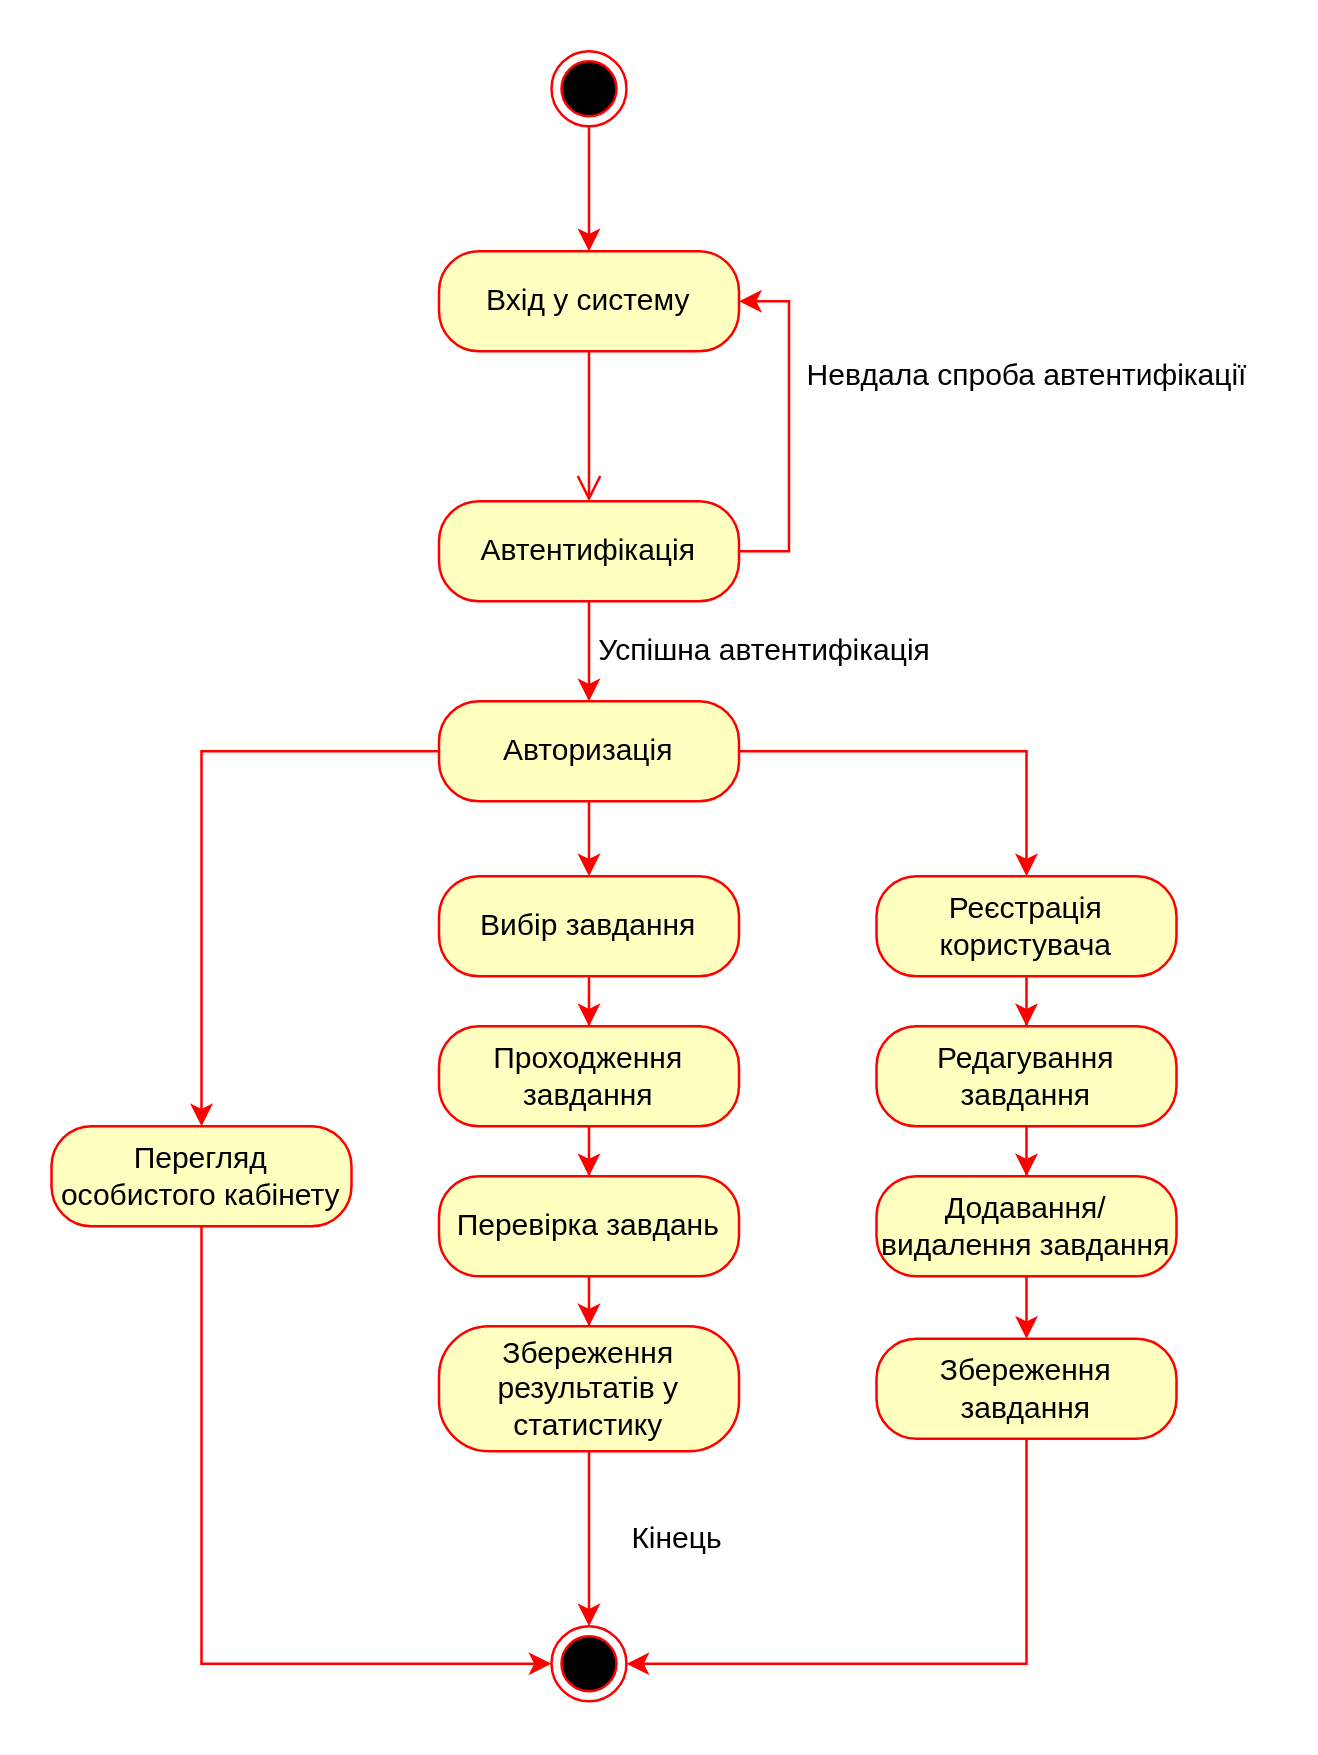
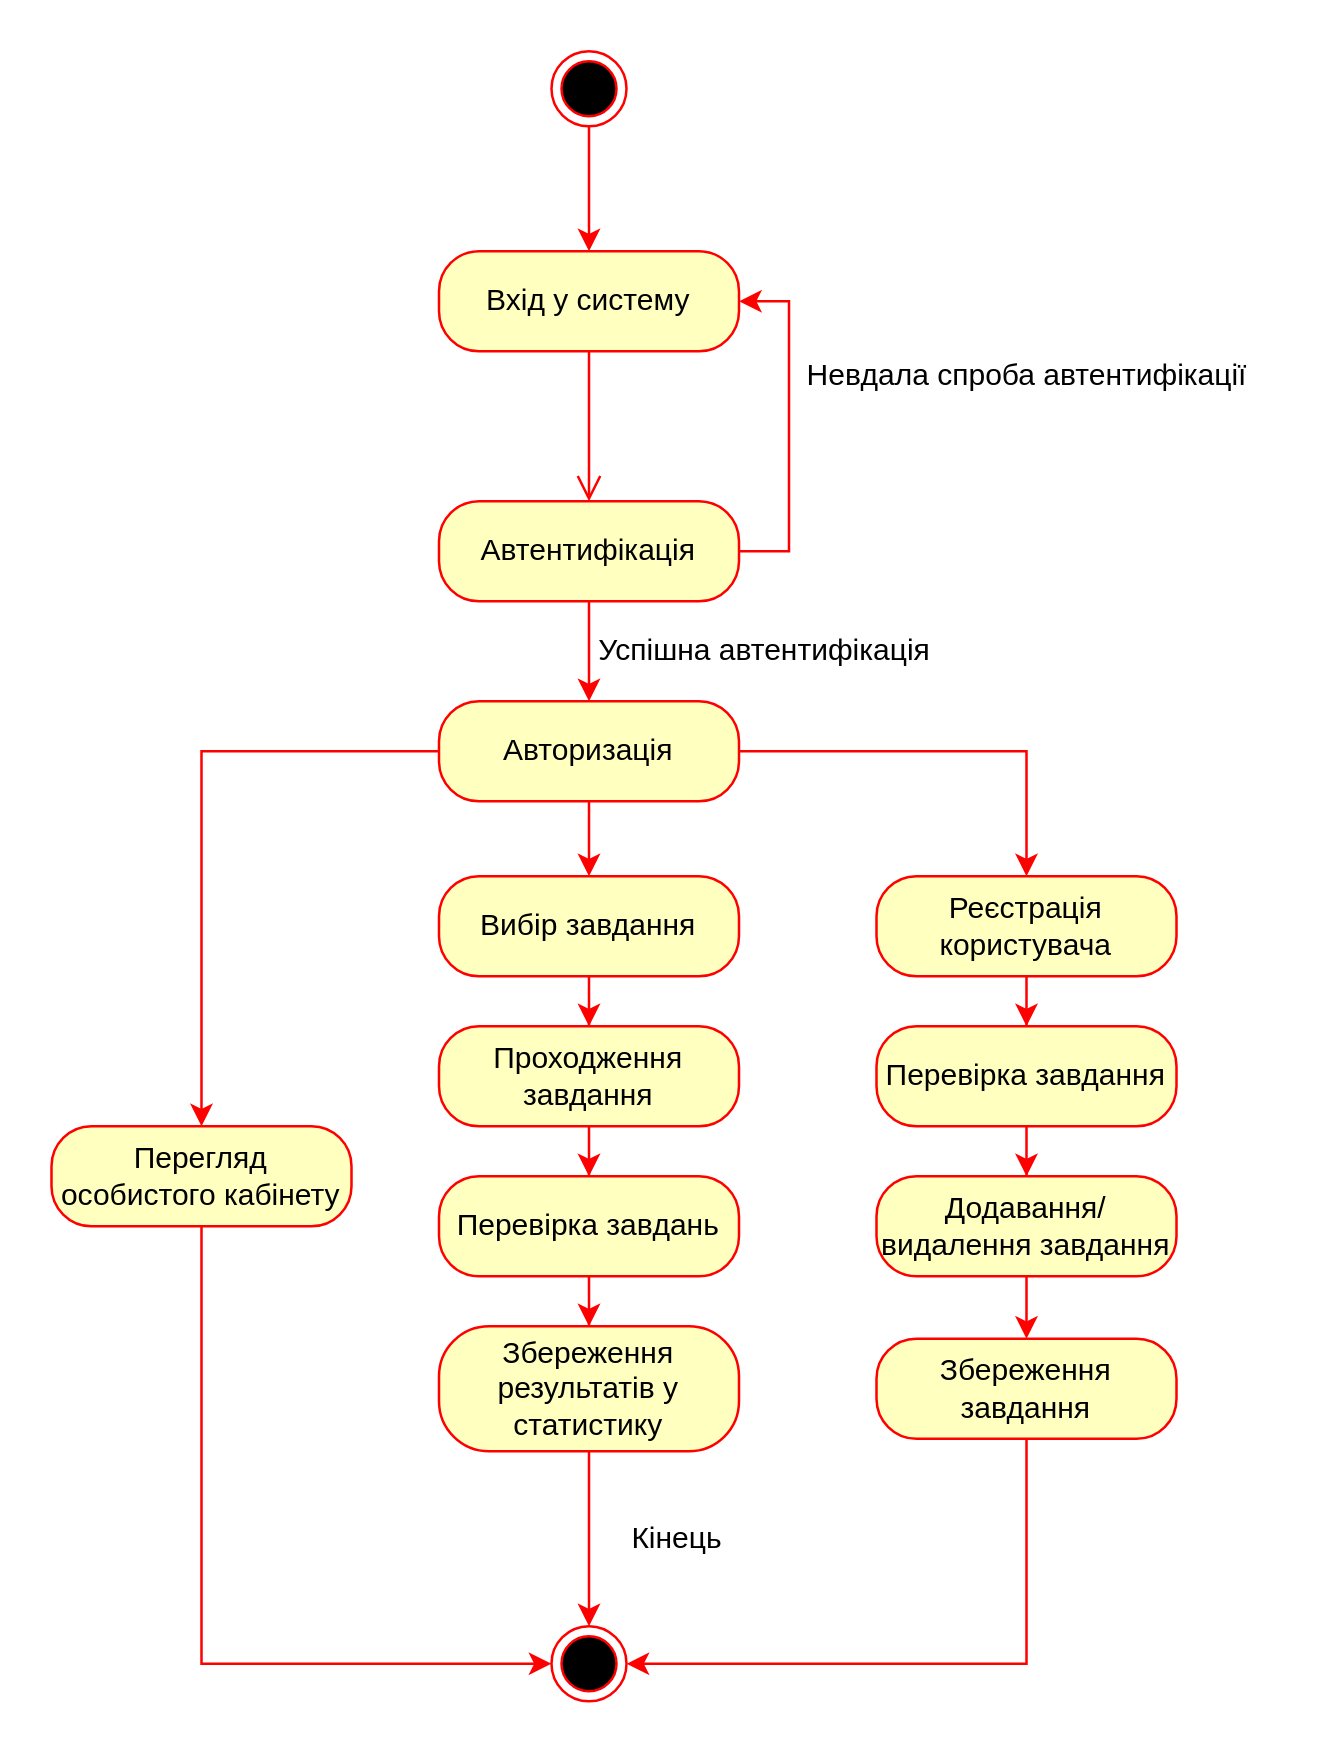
(1026, 1076) -> (1026, 1076)
